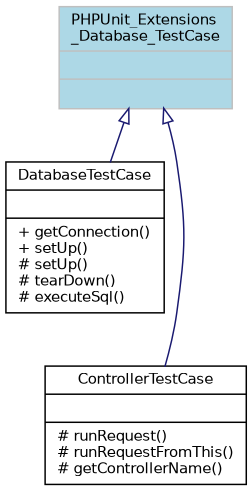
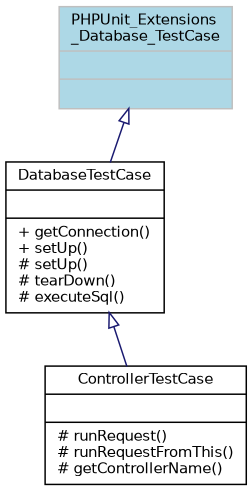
(184, 245) -> (120, 347)
